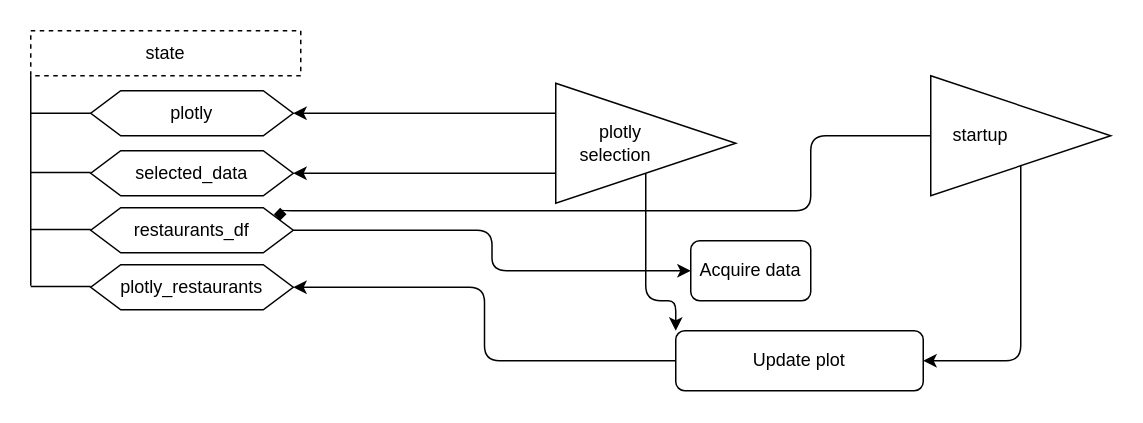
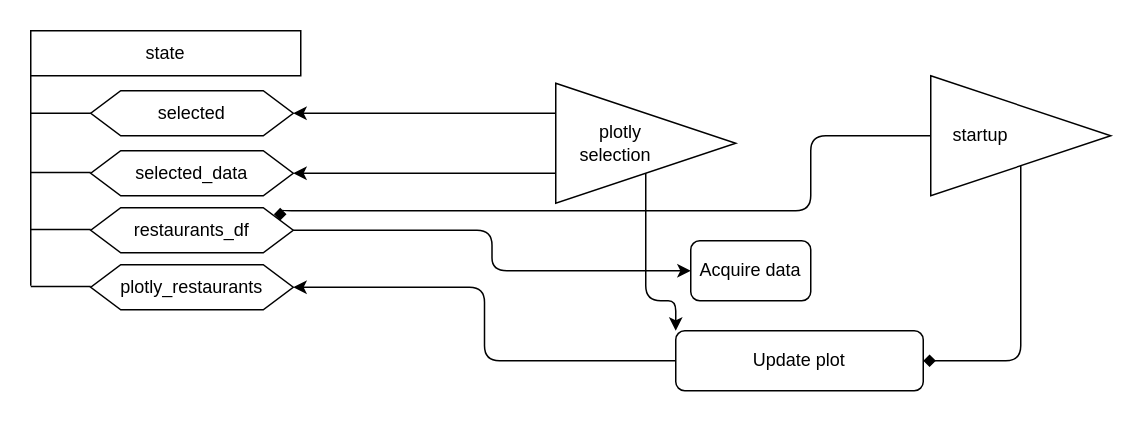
(166, 53) -> (166, 53)
(192, 113) -> (192, 113)
(935, 361) -> (936, 361)
